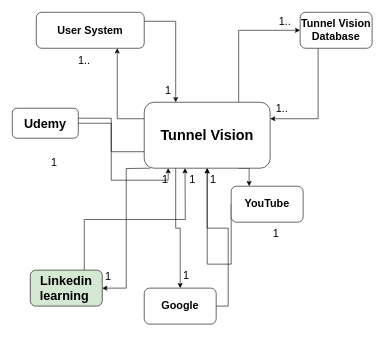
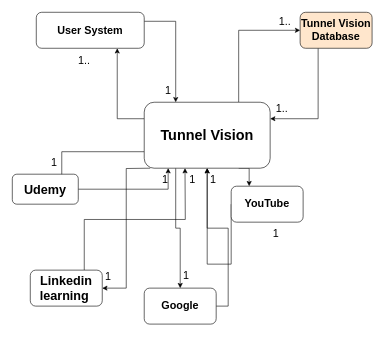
(336, 30) -> (336, 30)
(45, 123) -> (45, 189)
(66, 288) -> (66, 288)
